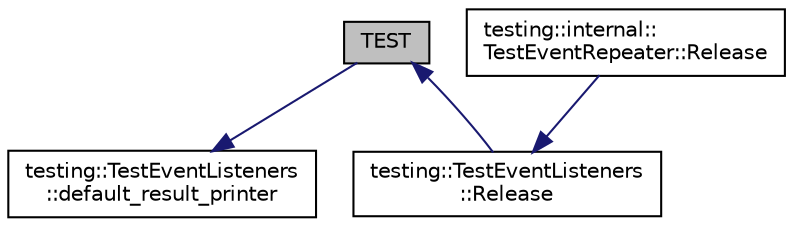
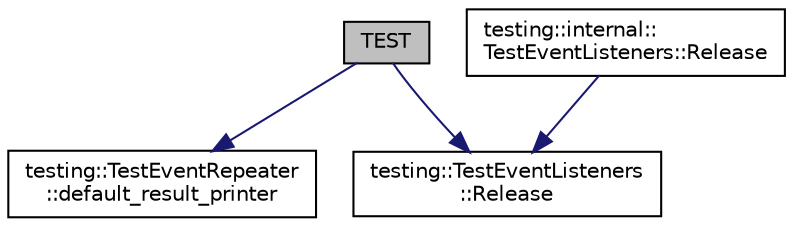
(626, 43) -> (626, 43)
(462, 114) -> (422, 101)
(162, 184) -> (162, 184)
